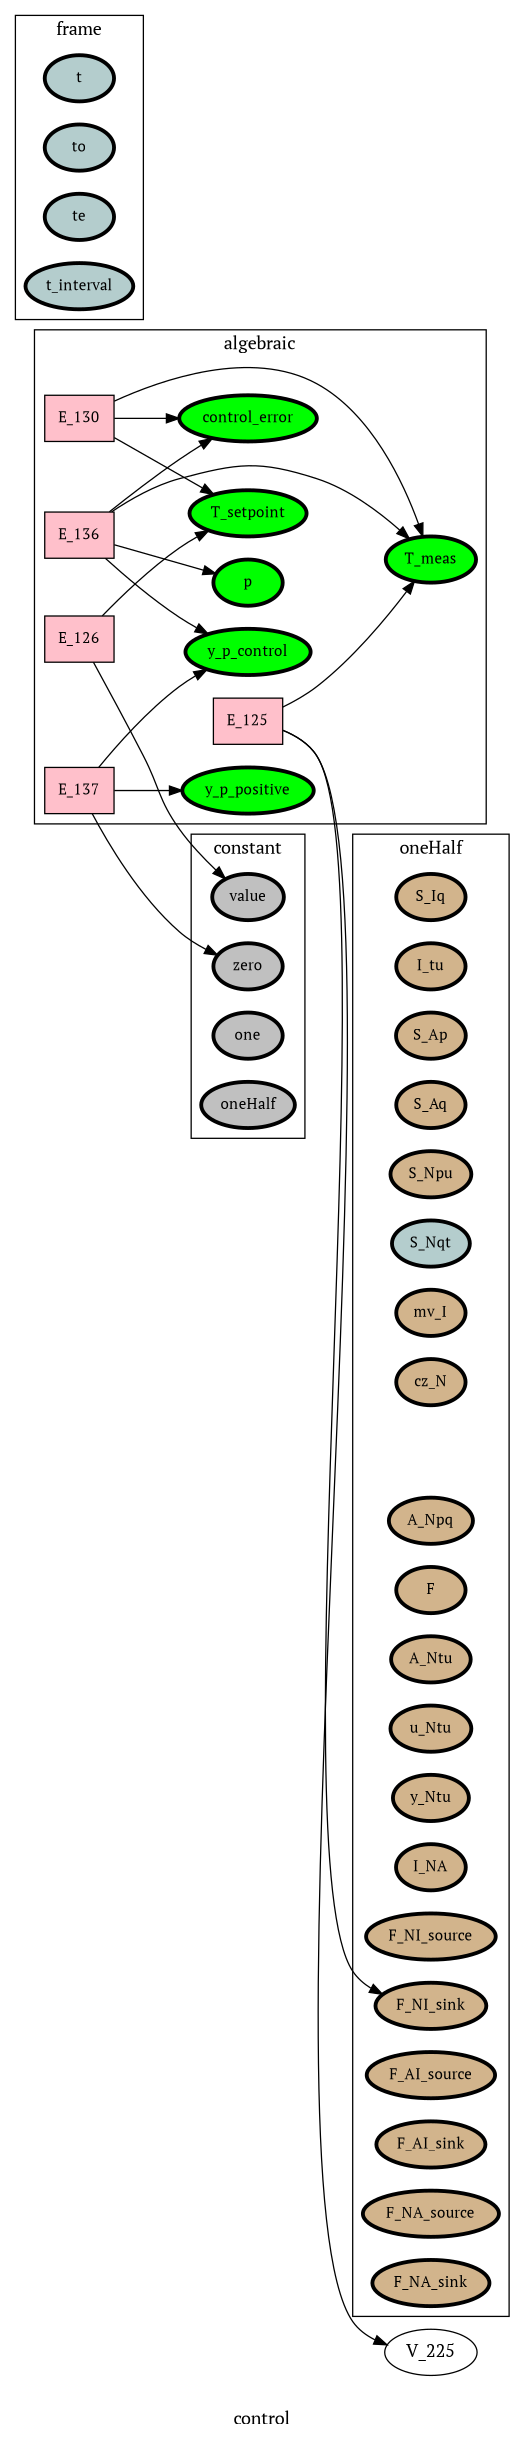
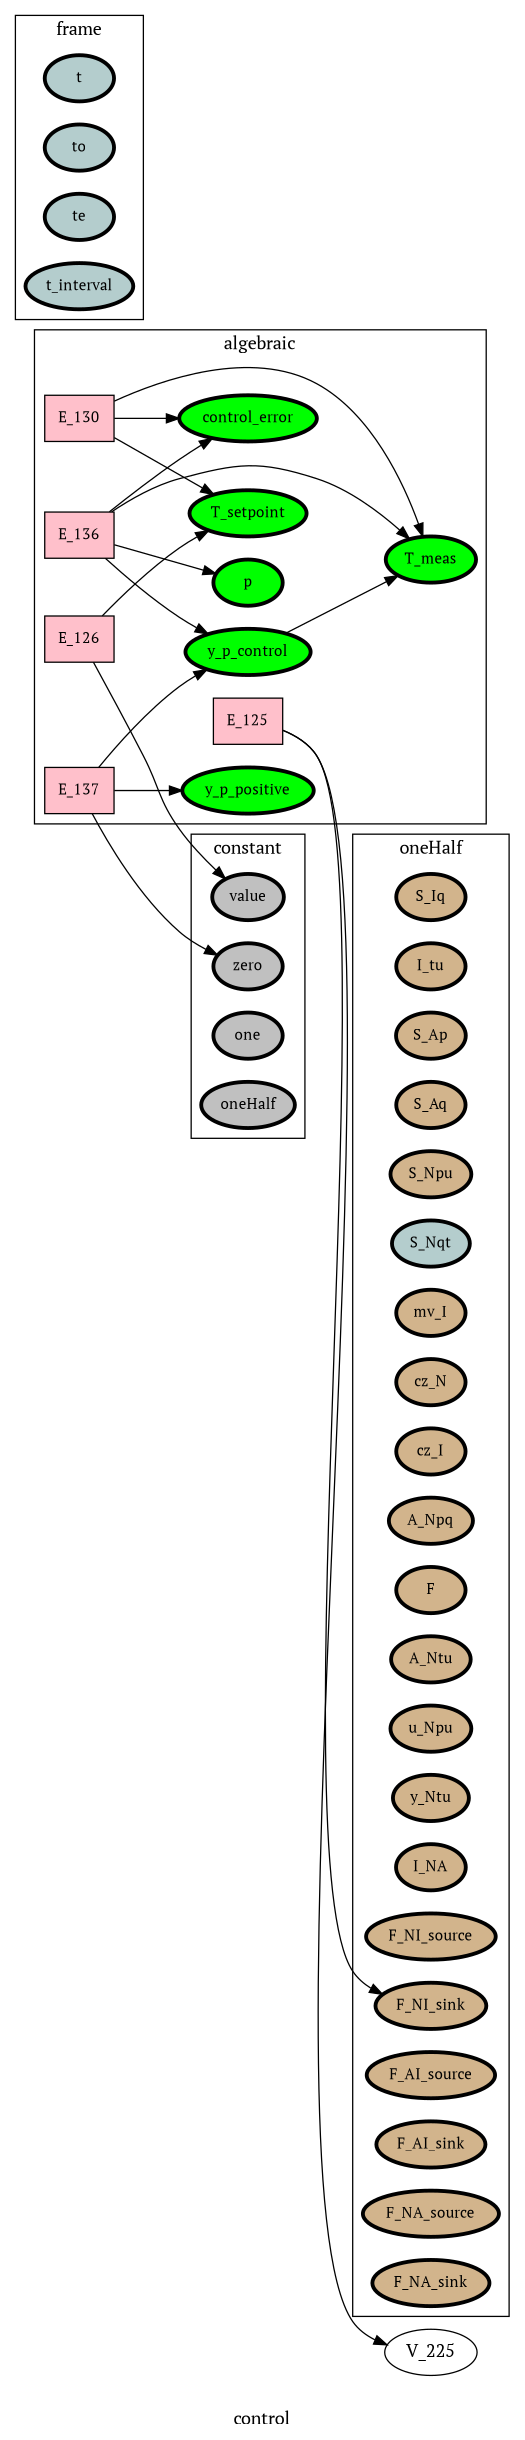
(351, 656) -> (336, 607)
none -> (431, 1451)
(431, 1729) -> (431, 1729)
